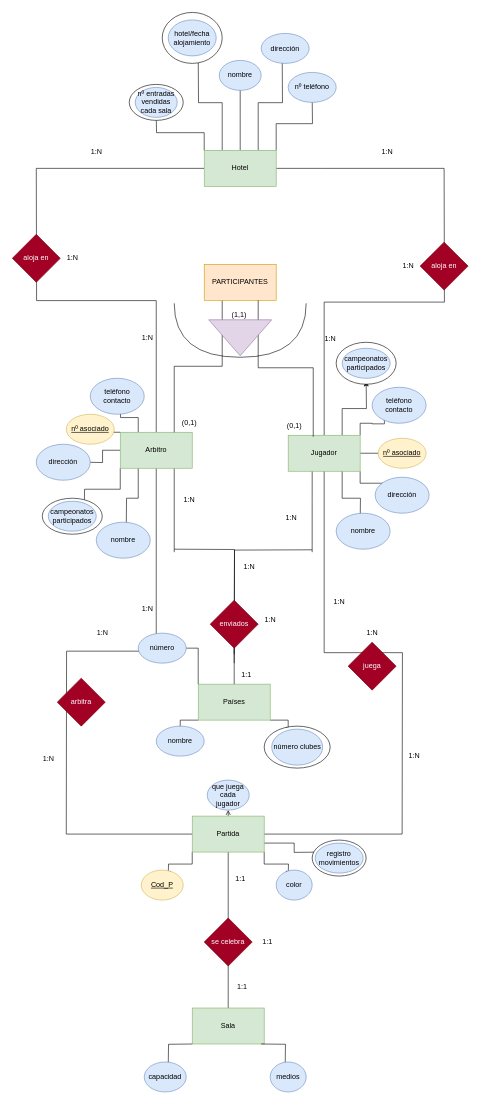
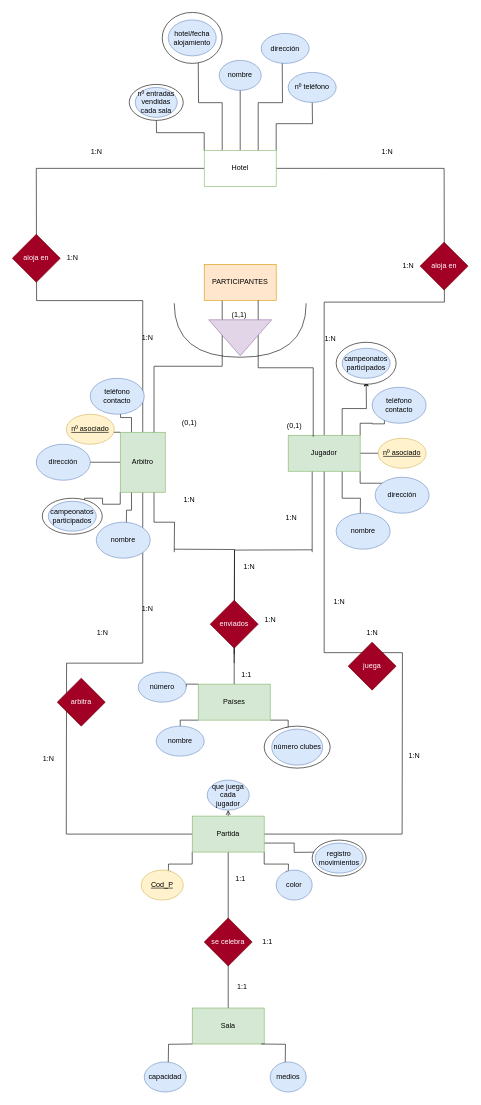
(240, 168) -> (240, 168)
(156, 450) -> (143, 462)
(162, 648) -> (162, 687)
